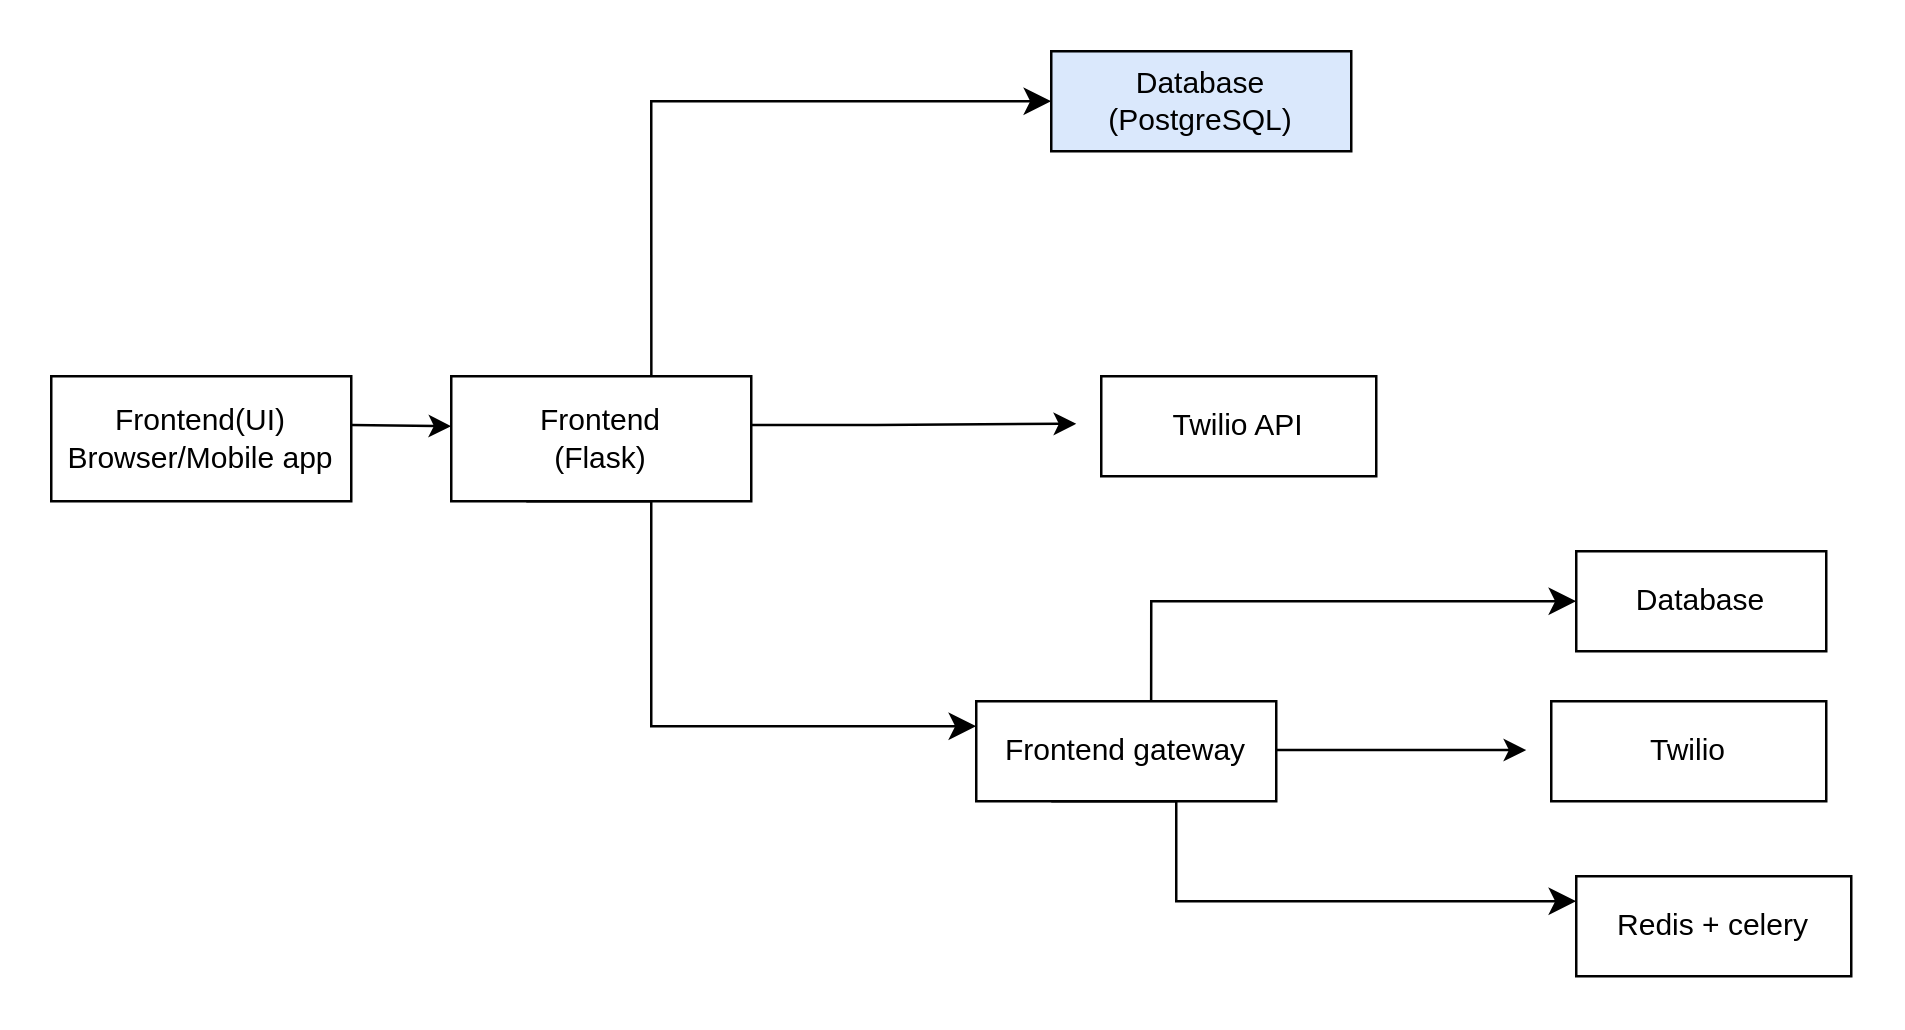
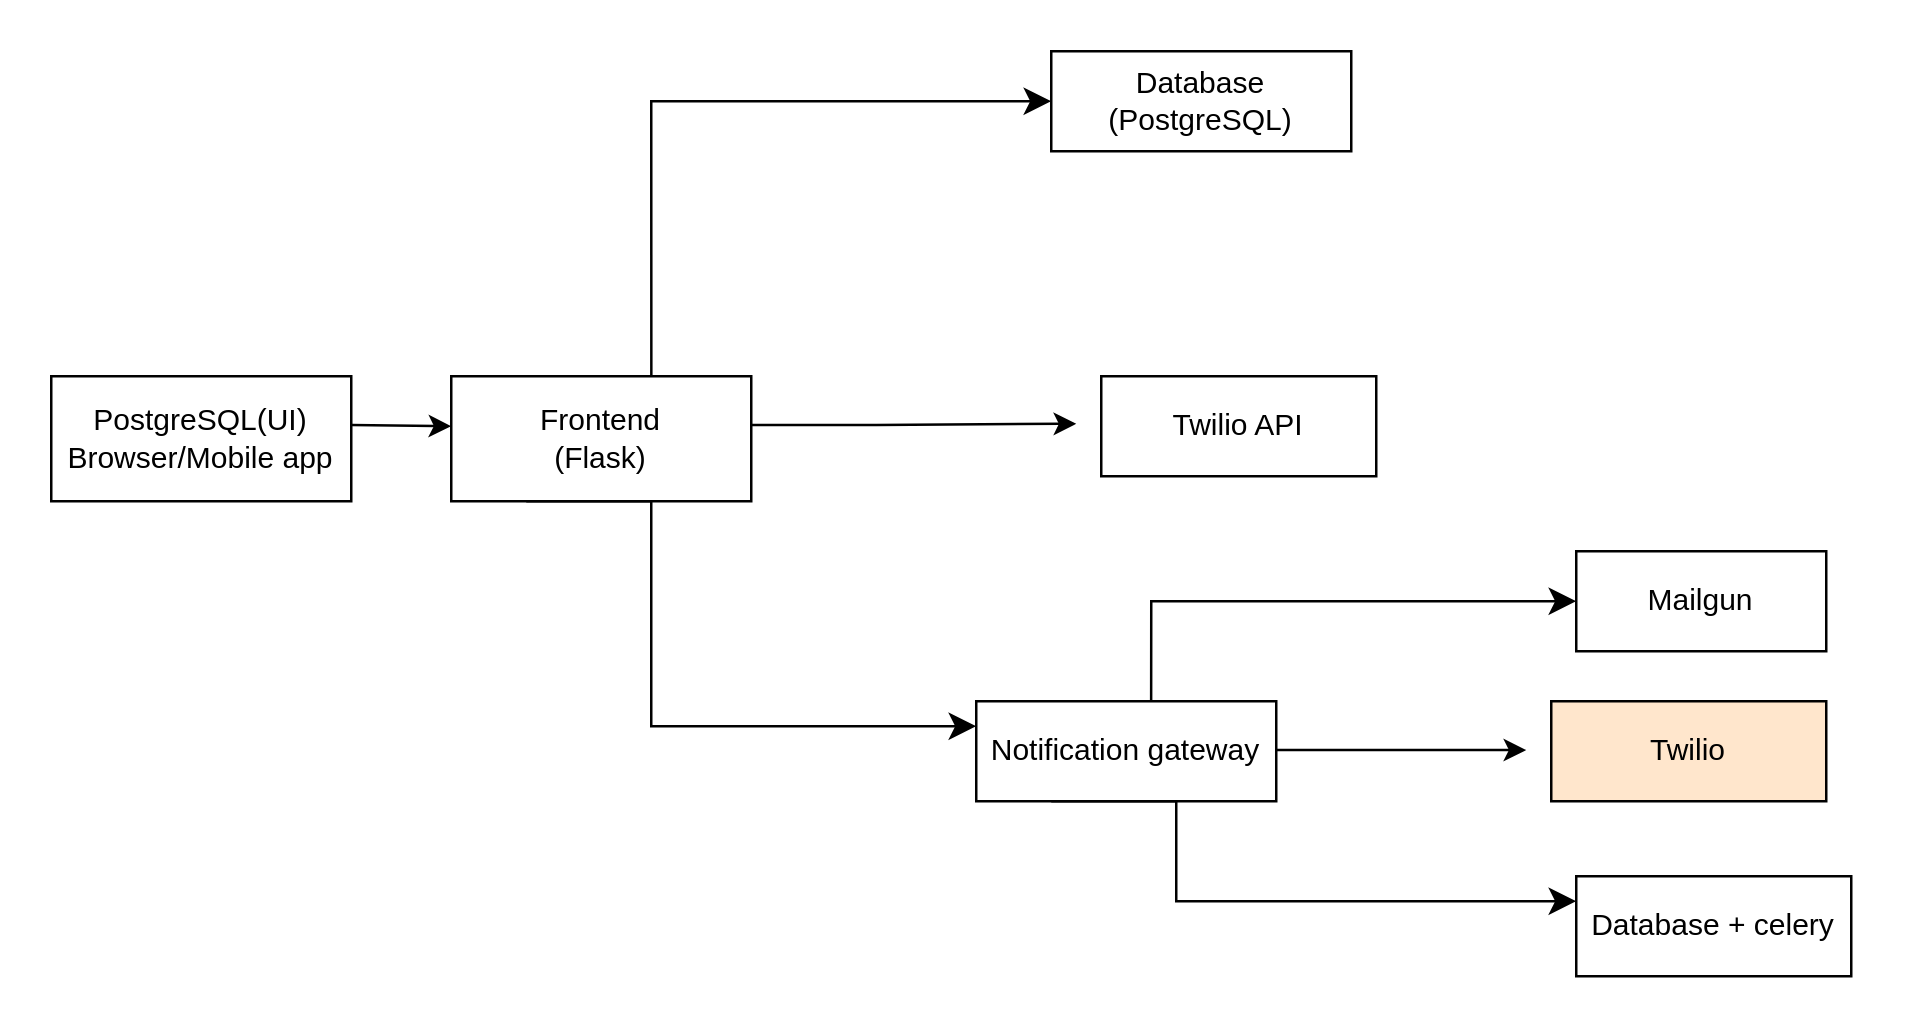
(1201, 101) -> (1201, 101)
(201, 439) -> (201, 439)
(1701, 601) -> (1701, 601)
(1126, 751) -> (1126, 751)
(1689, 751) -> (1689, 751)
(1714, 926) -> (1714, 926)
